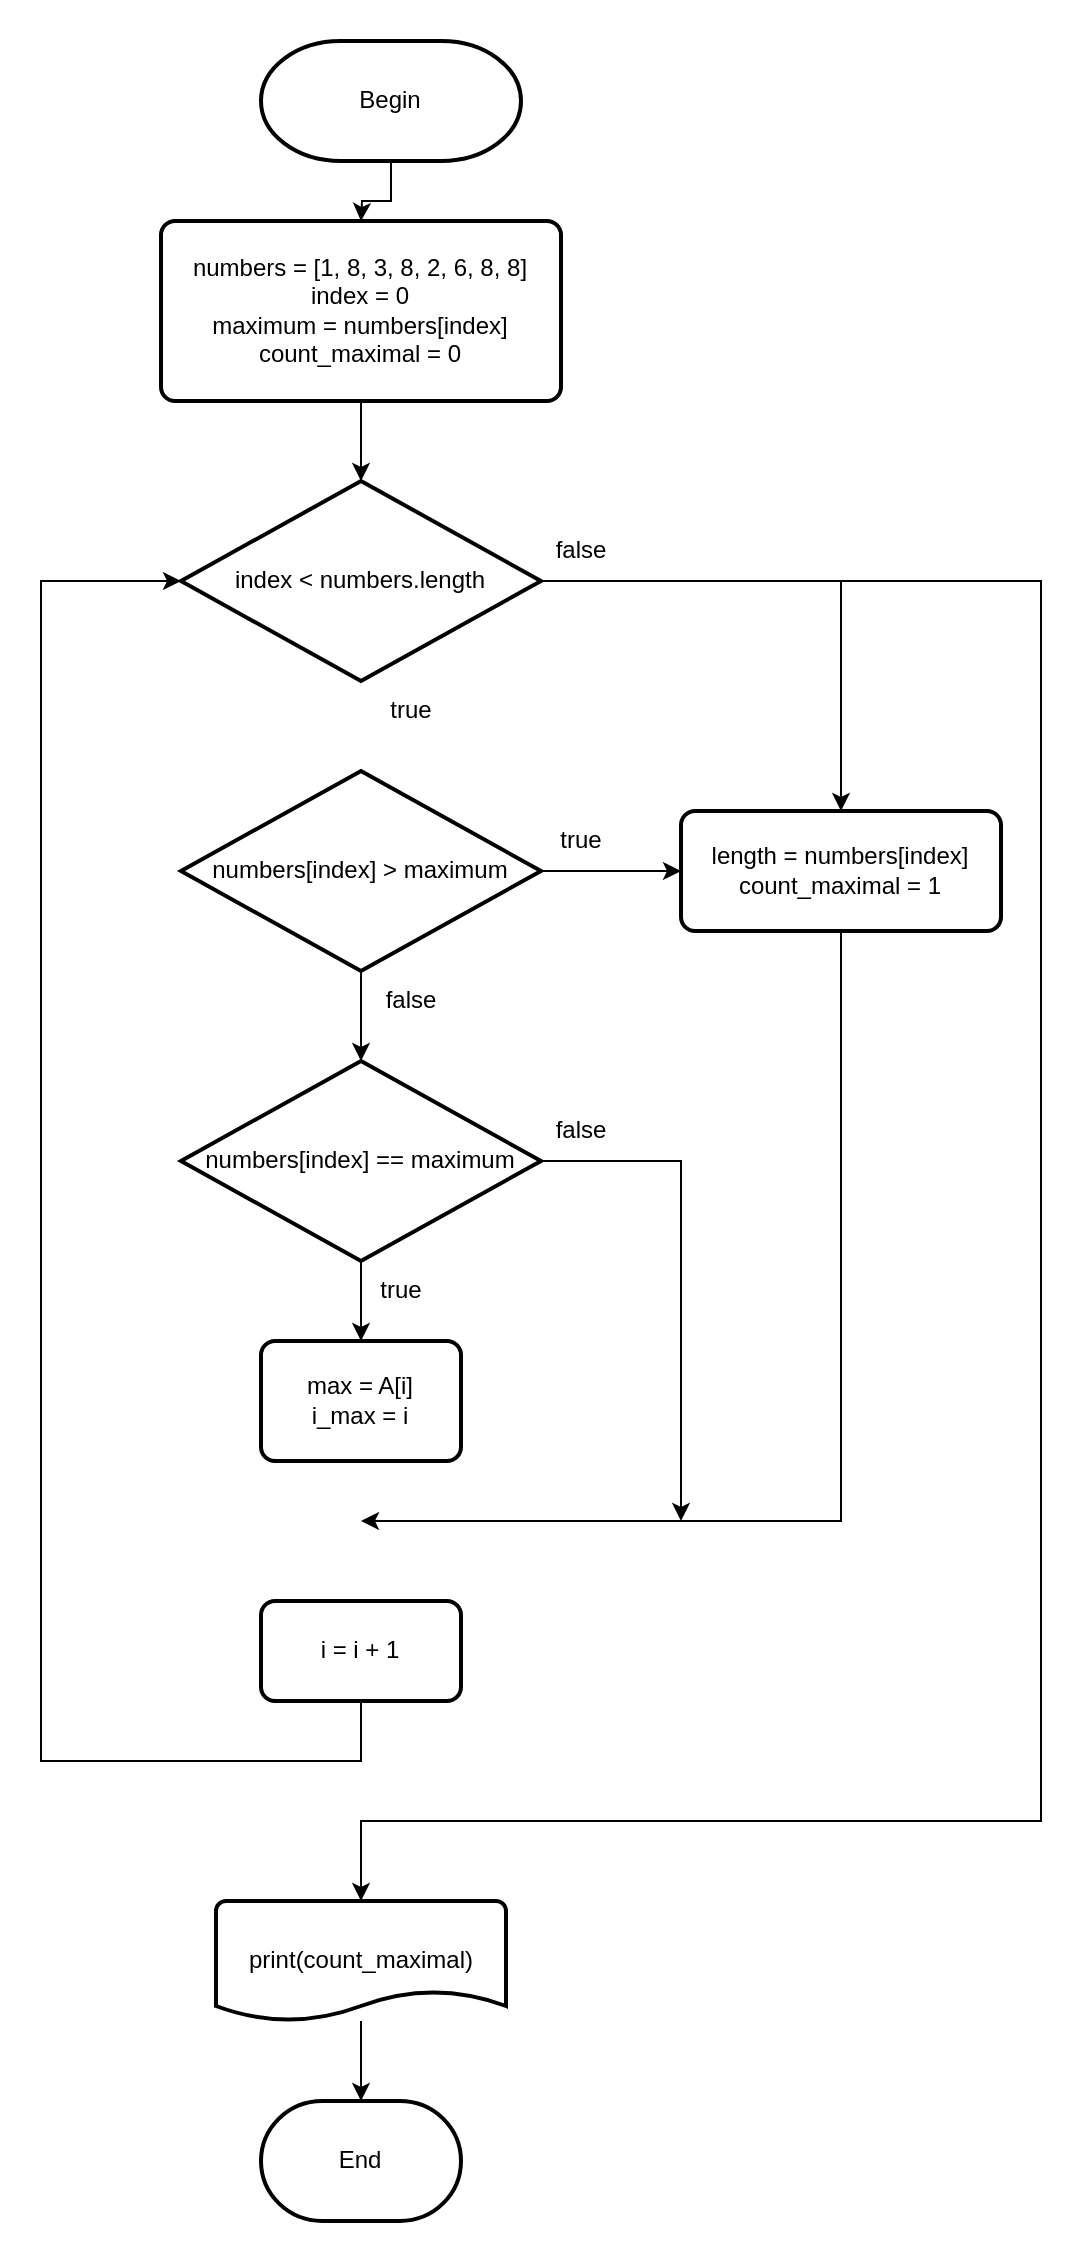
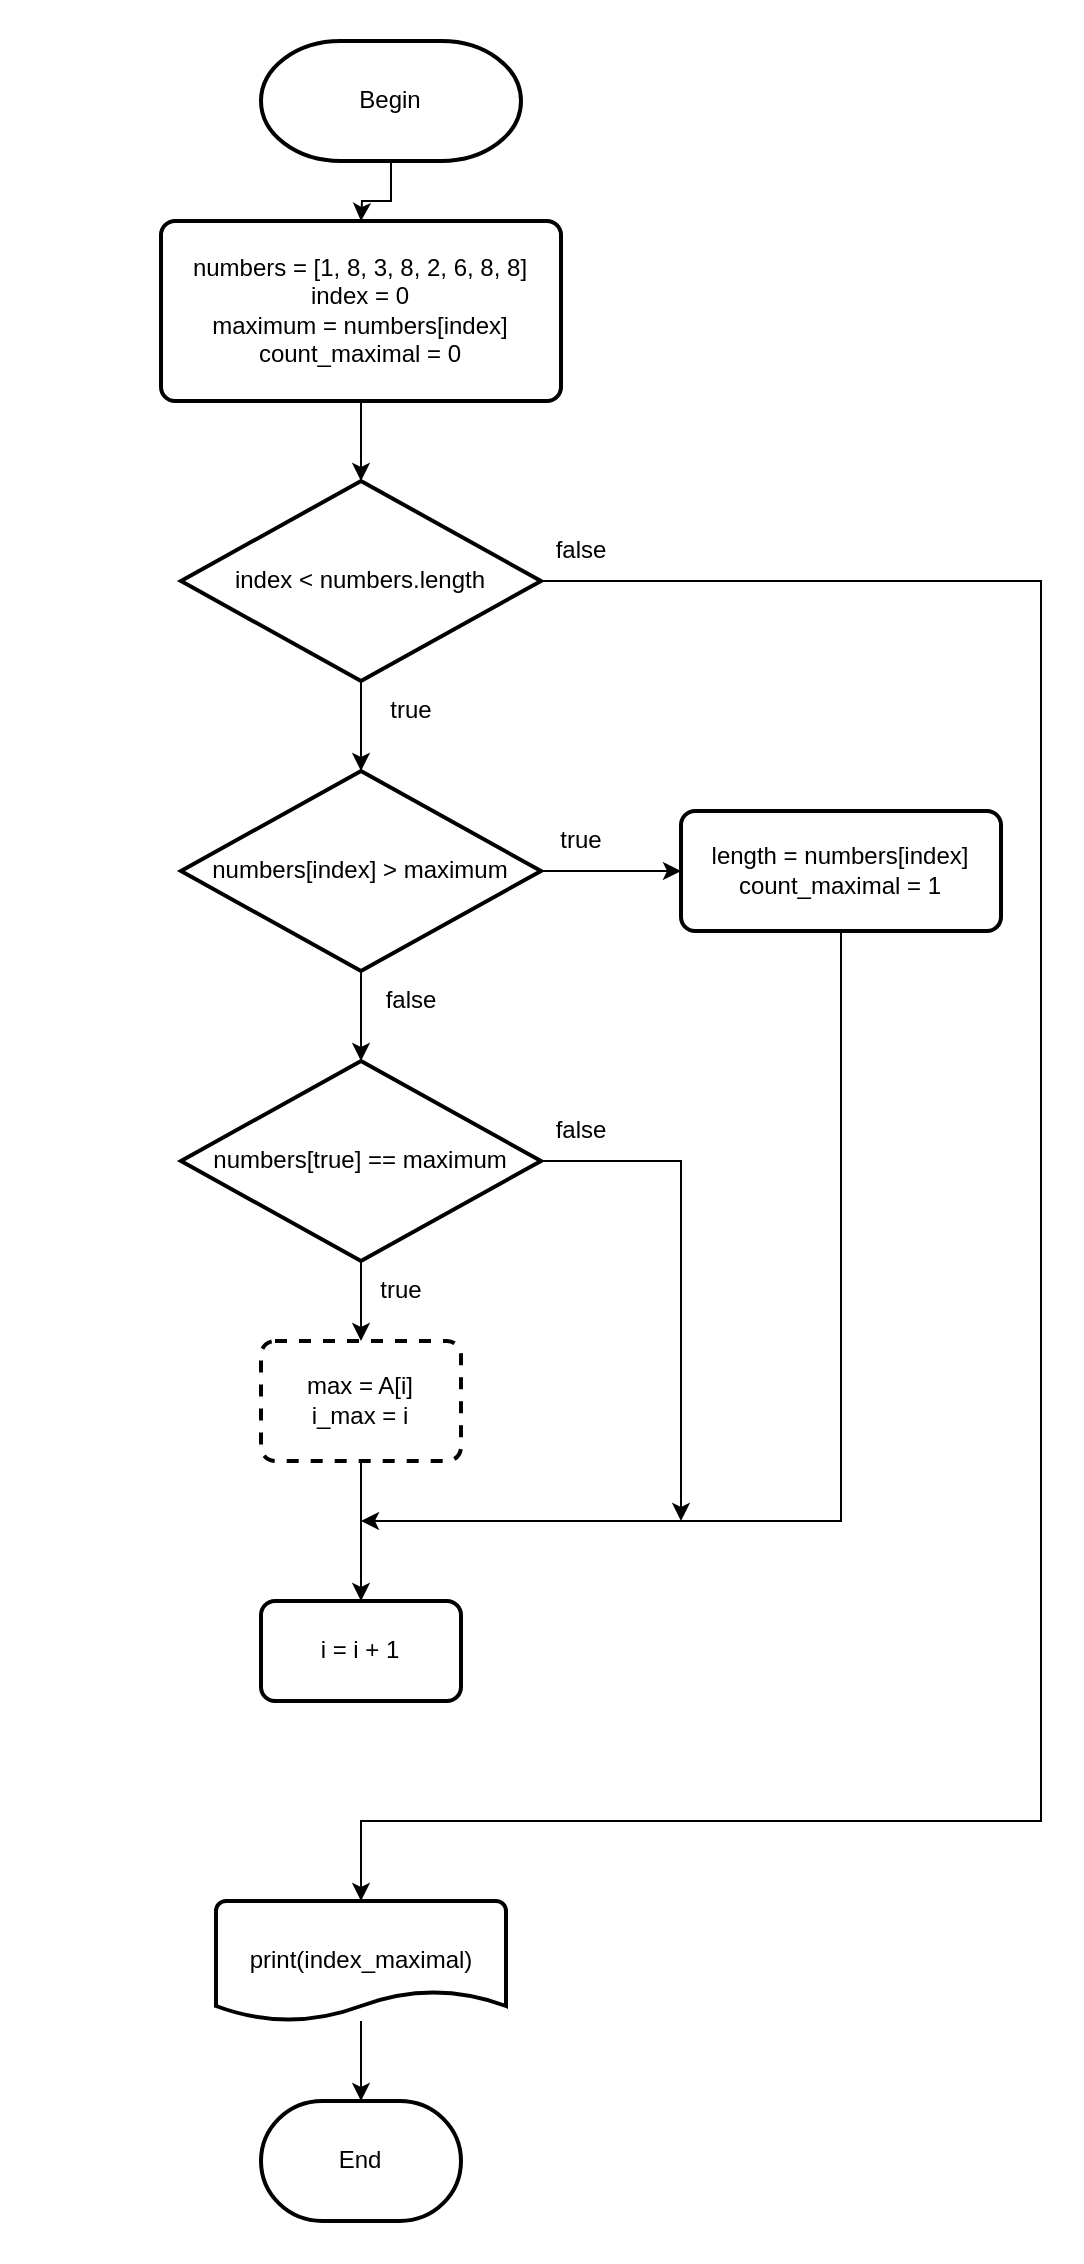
(841, 691) -> (361, 719)
(361, 1161) -> (361, 1161)
(41, 1298) -> none
(361, 1401) -> (361, 1401)
none -> (361, 1524)
(362, 1961) -> (362, 1961)
